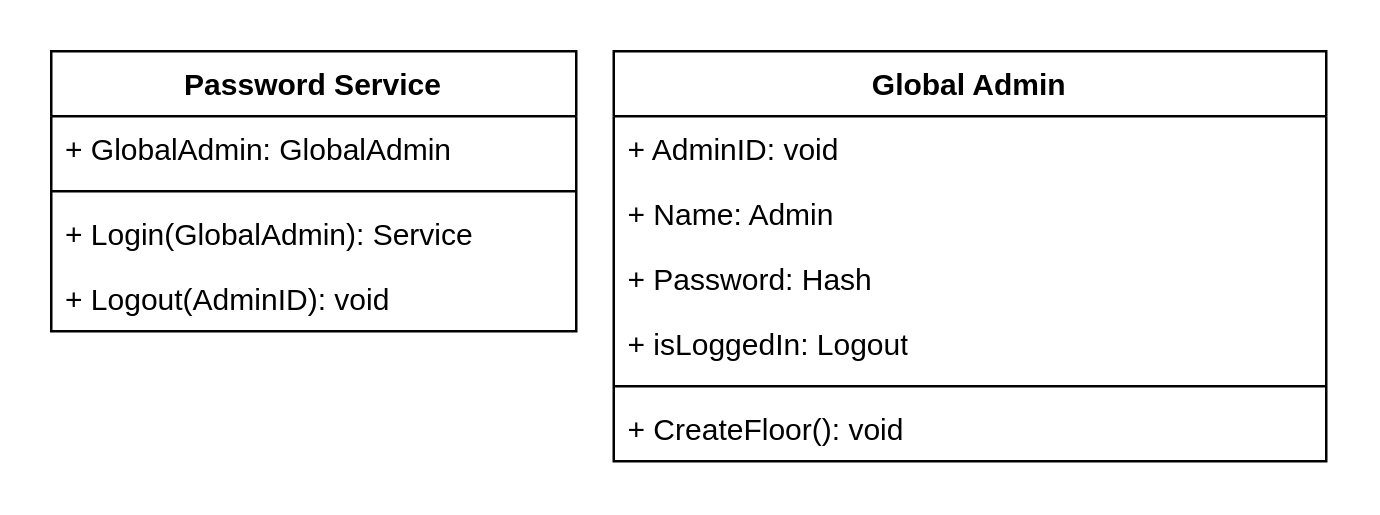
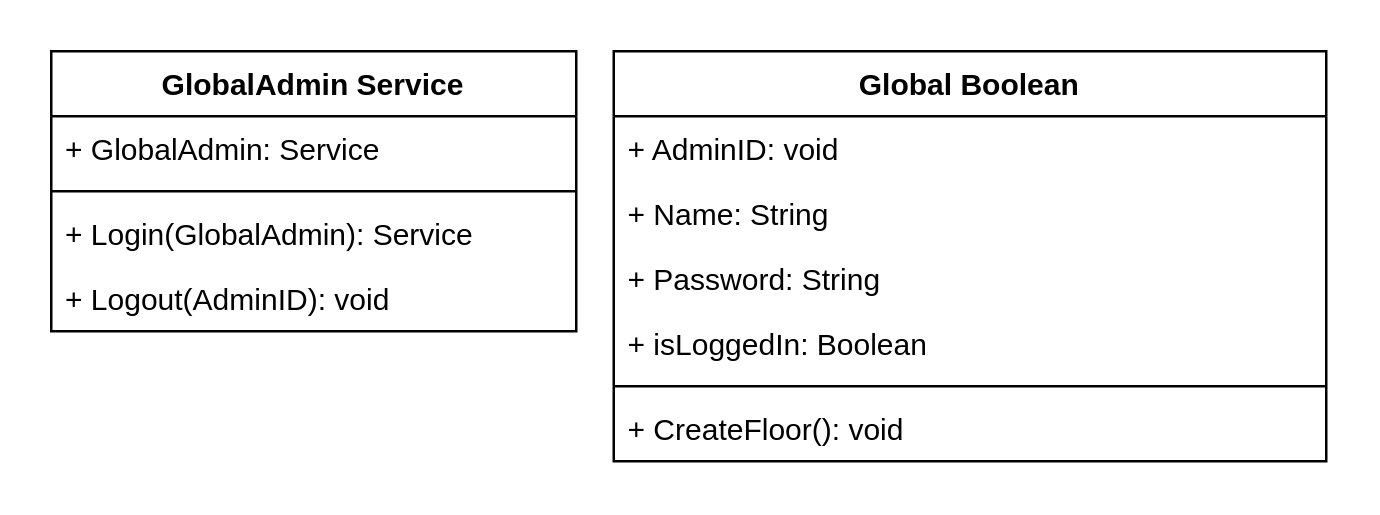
(314, 87) -> (314, 87)
(970, 87) -> (970, 87)
(250, 152) -> (224, 152)
(722, 217) -> (731, 217)
(751, 282) -> (764, 282)
(781, 347) -> (786, 347)
